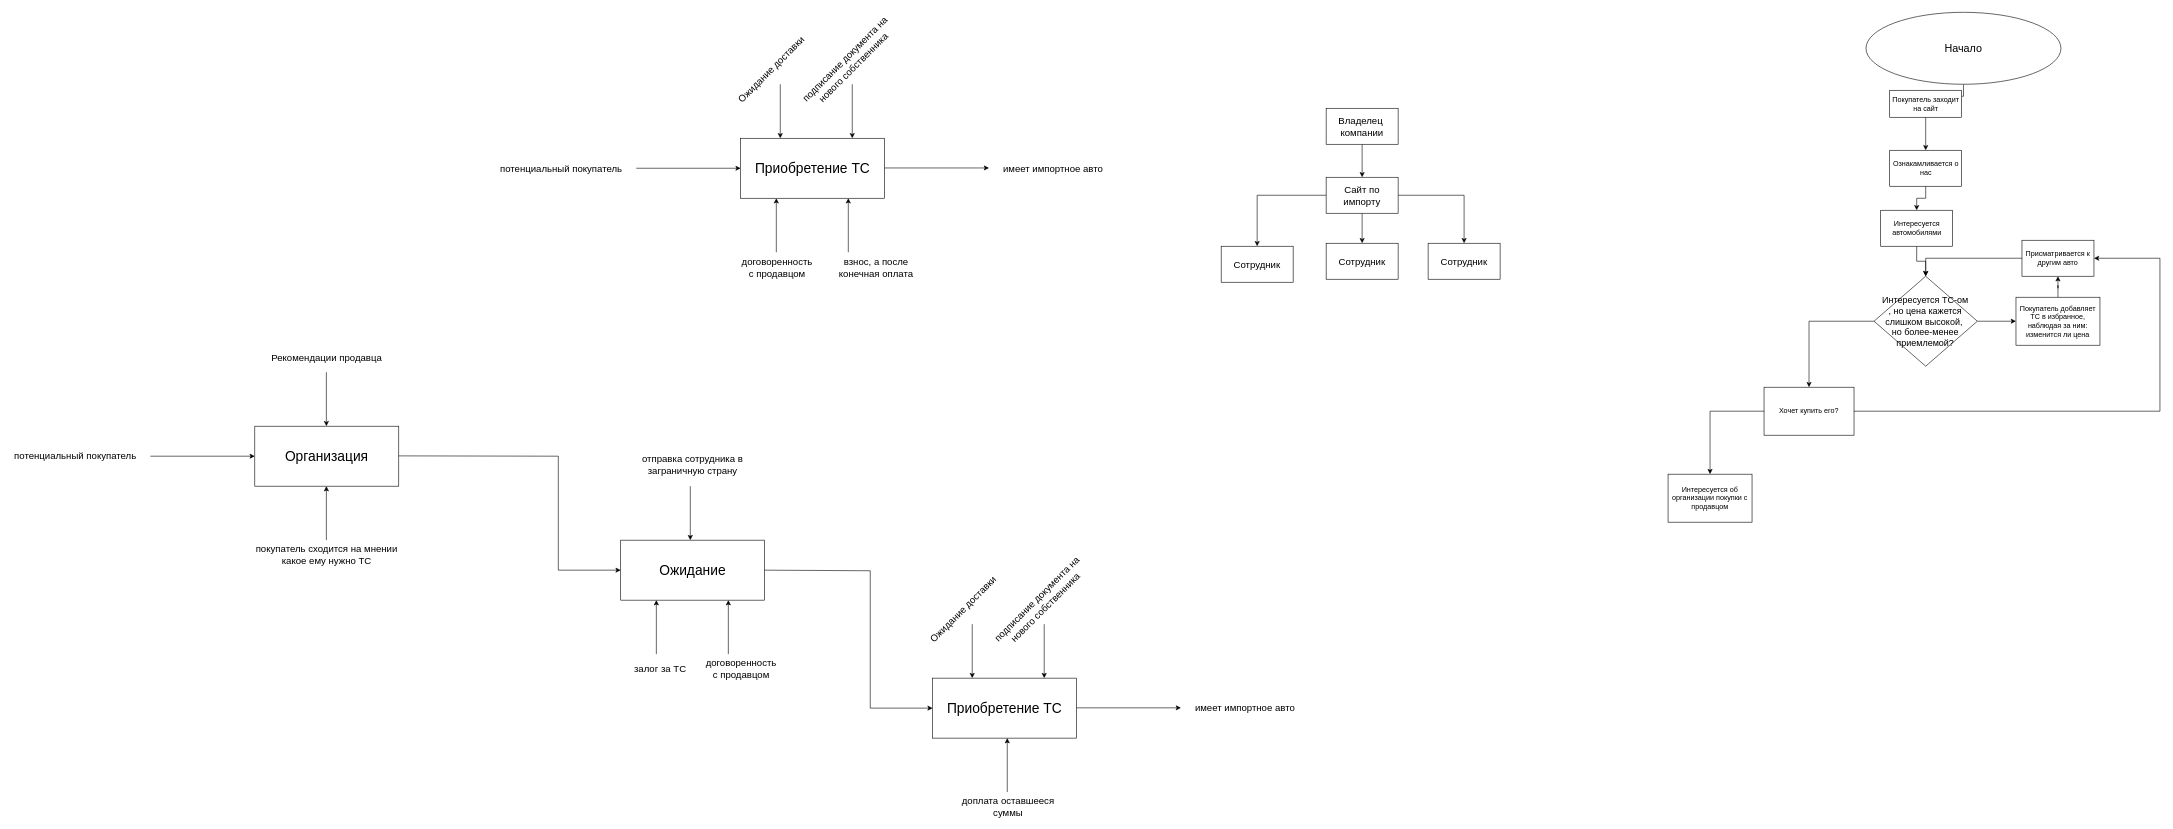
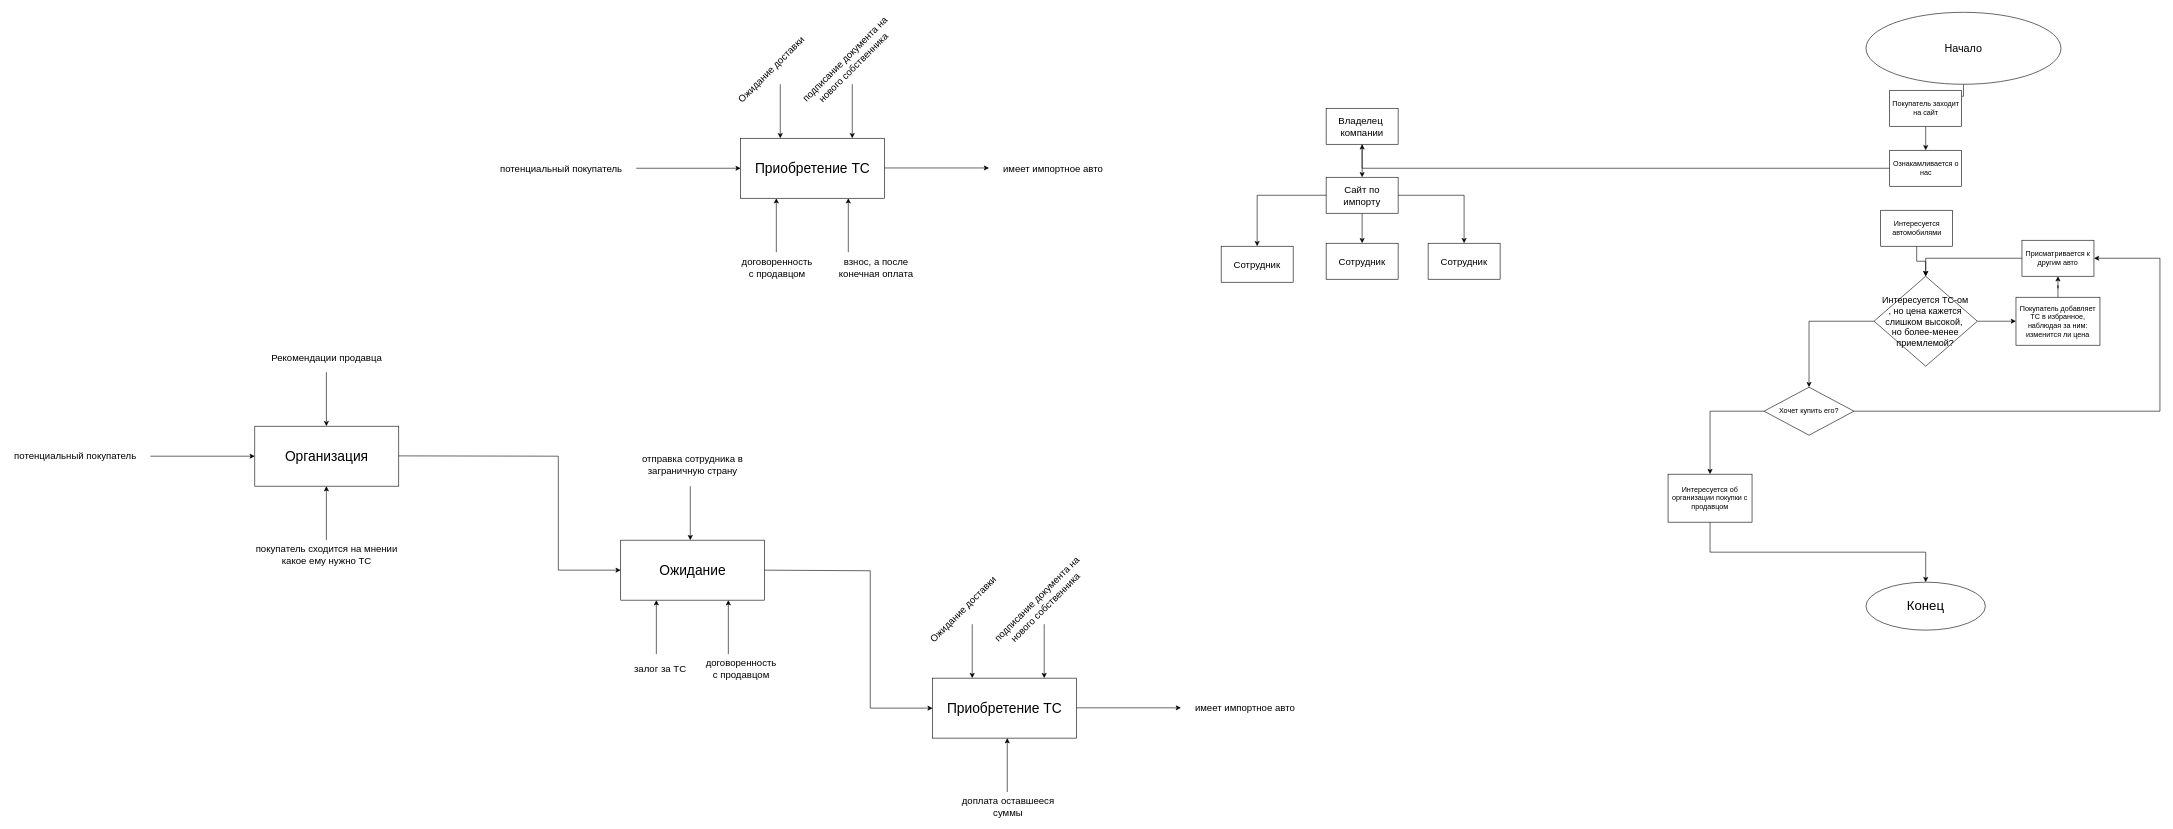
(1926, 104) -> (1926, 108)
(1926, 198) -> (1628, 168)
(1809, 411) -> (1809, 411)
none -> (1925, 552)
none -> (1926, 606)
